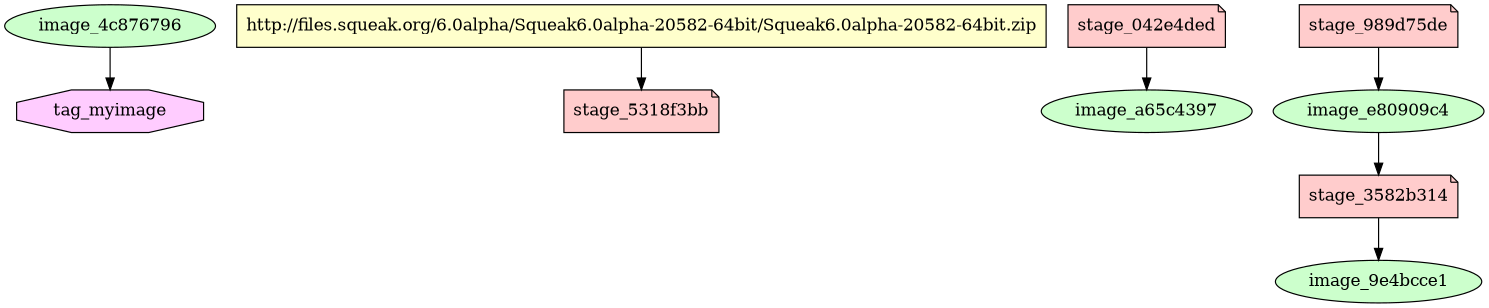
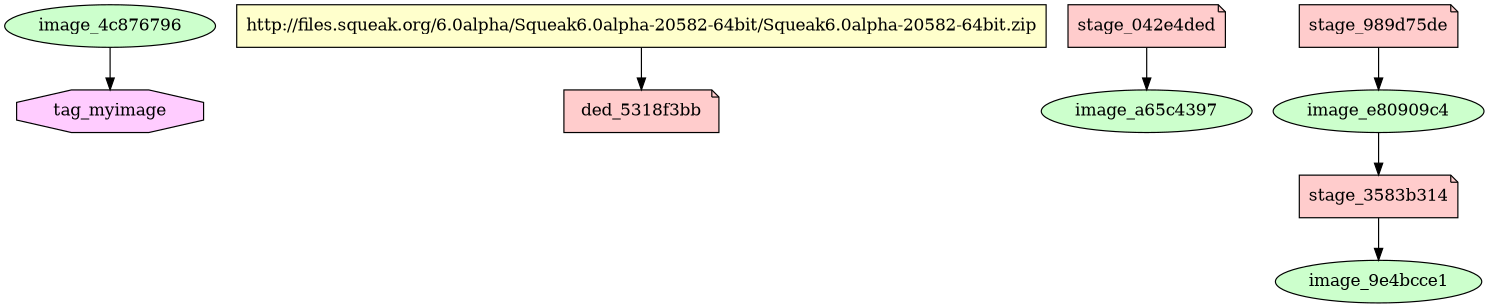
(641, 111) -> (641, 111)
(1379, 196) -> (1379, 196)
